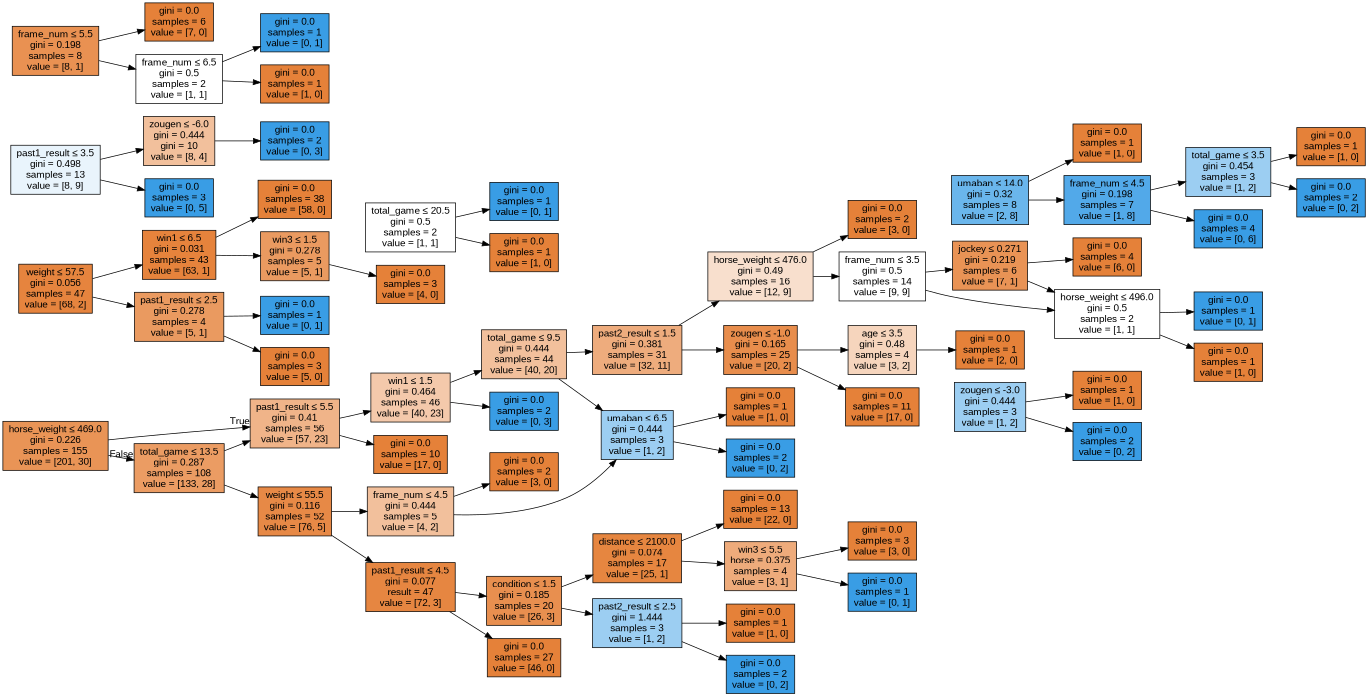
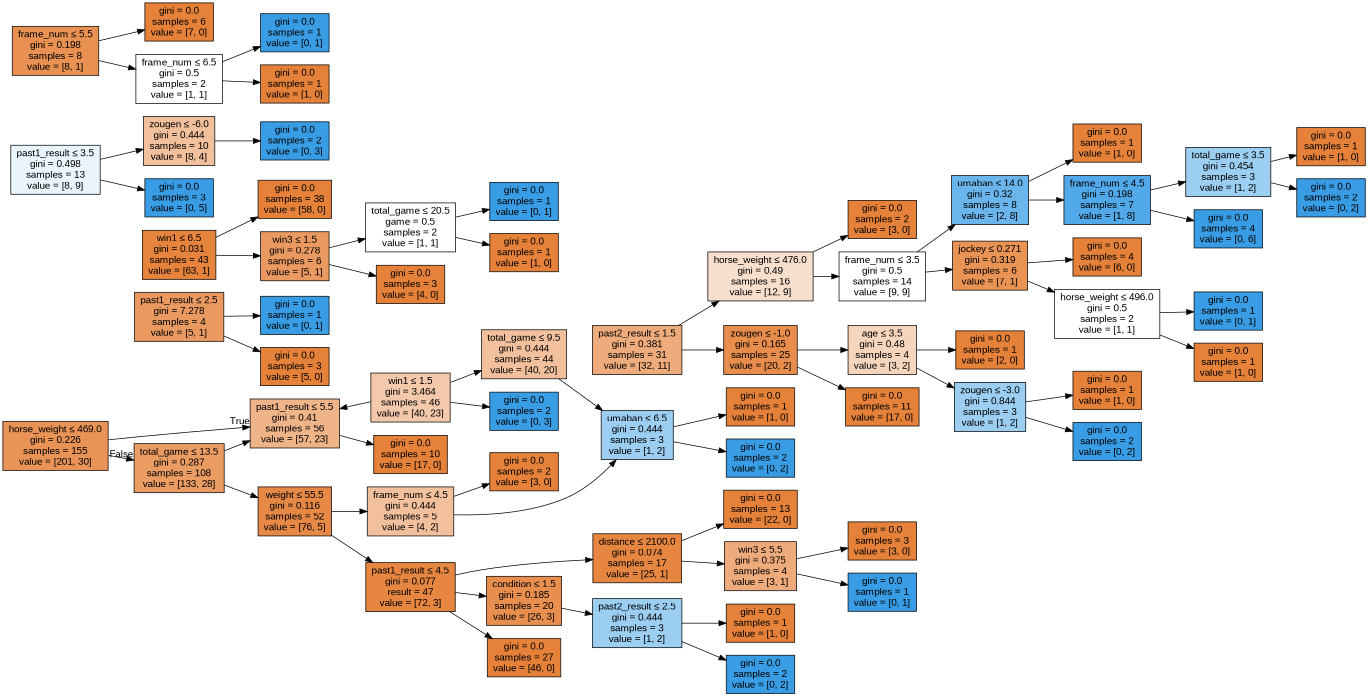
(179, 146) -> (179, 146)
(411, 222) -> (411, 222)
none -> (344, 244)
(990, 260) -> (990, 260)
(295, 261) -> (295, 261)
(56, 289) -> none
(986, 303) -> (933, 240)
(179, 311) -> (179, 311)
(576, 352) -> none
none -> (932, 376)
(411, 392) -> (411, 392)
(990, 401) -> (990, 401)
(352, 416) -> (359, 404)
(760, 560) -> (760, 560)
(574, 582) -> (520, 565)
(637, 617) -> (637, 617)
